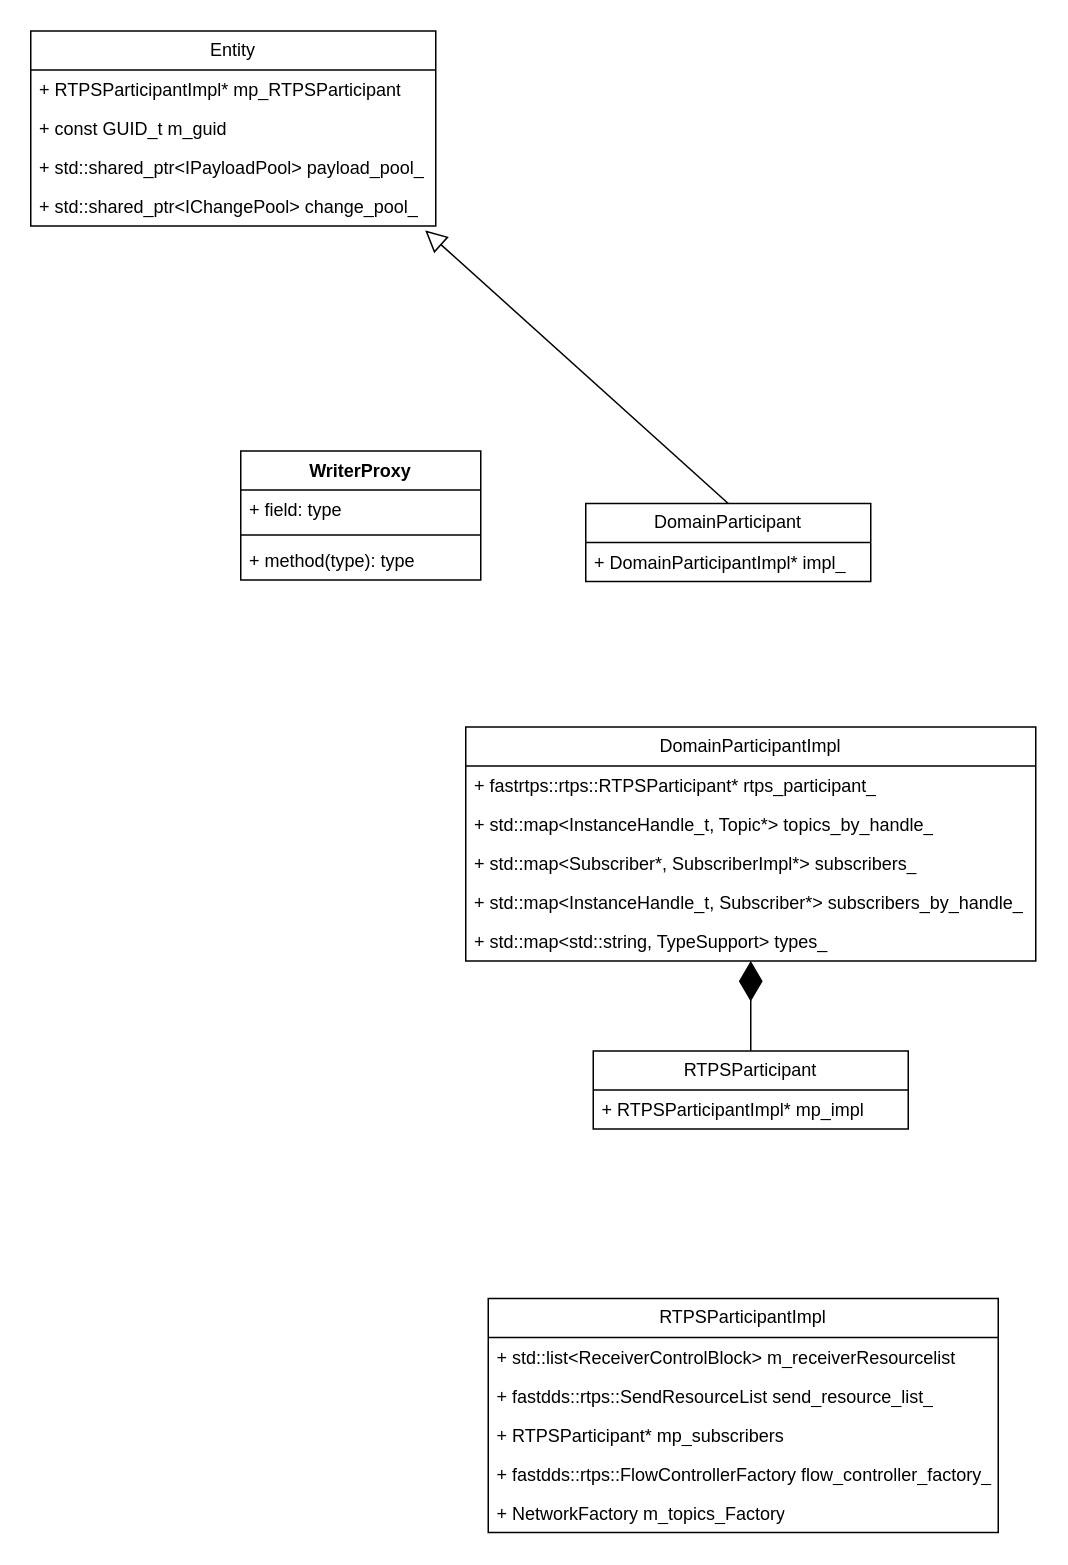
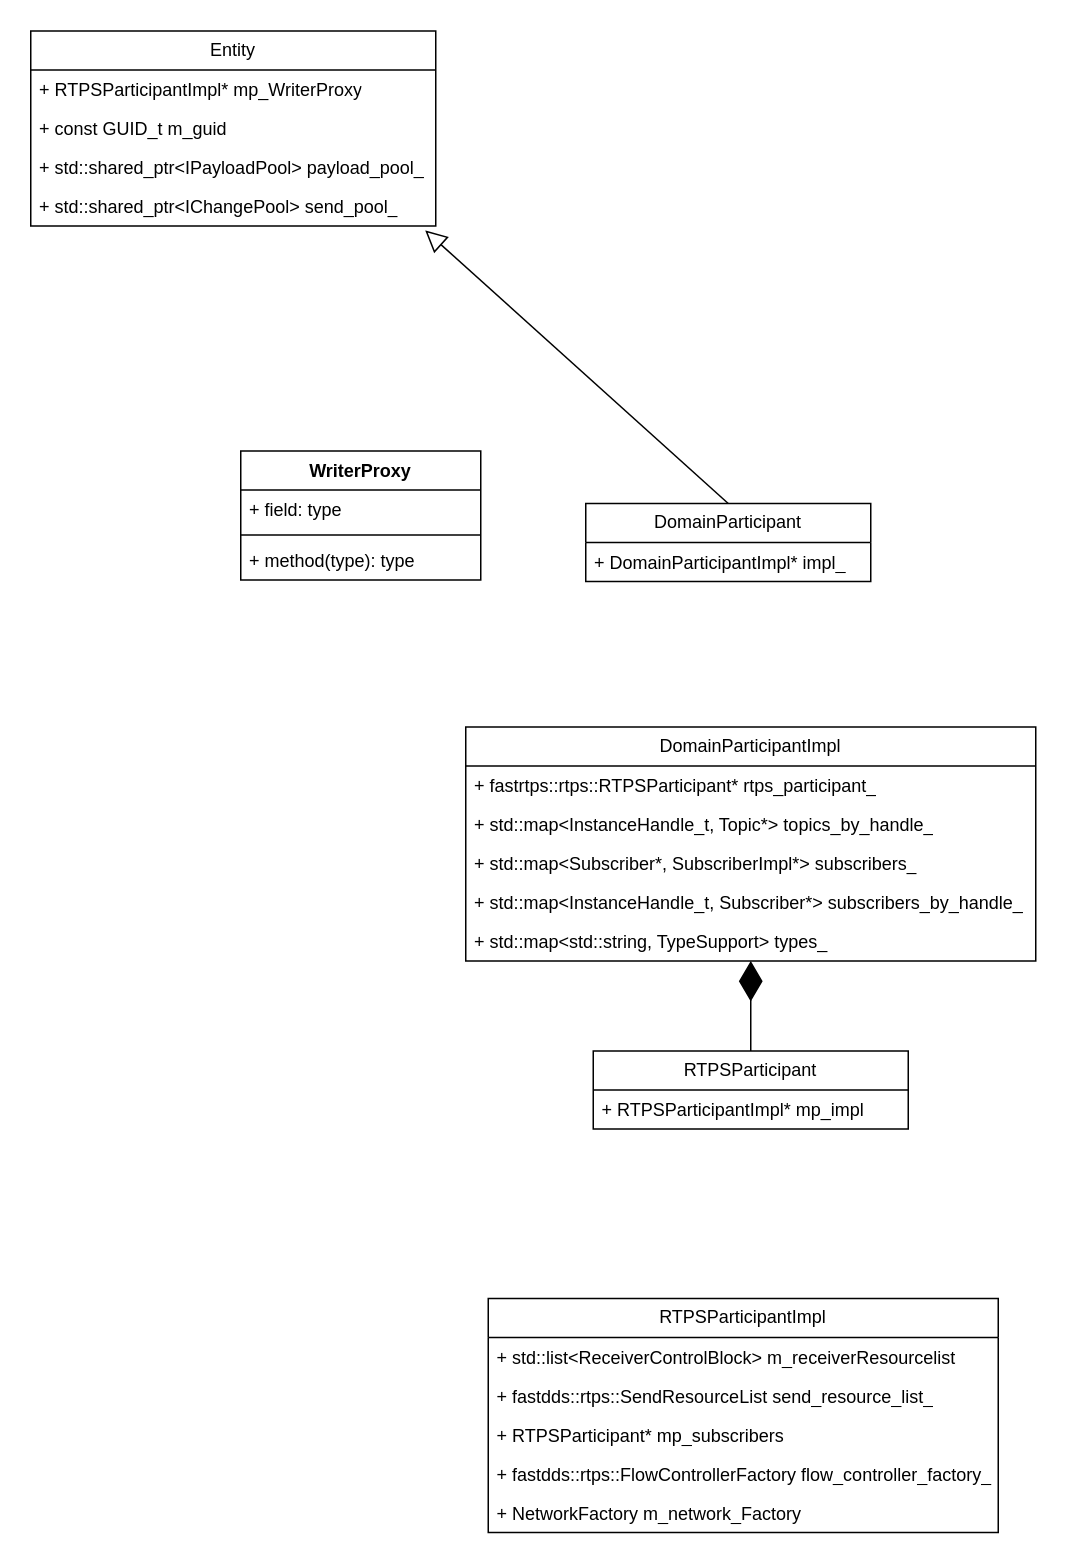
(230, 91) -> (212, 91)
(235, 219) -> (235, 208)
(659, 1515) -> (666, 1515)
